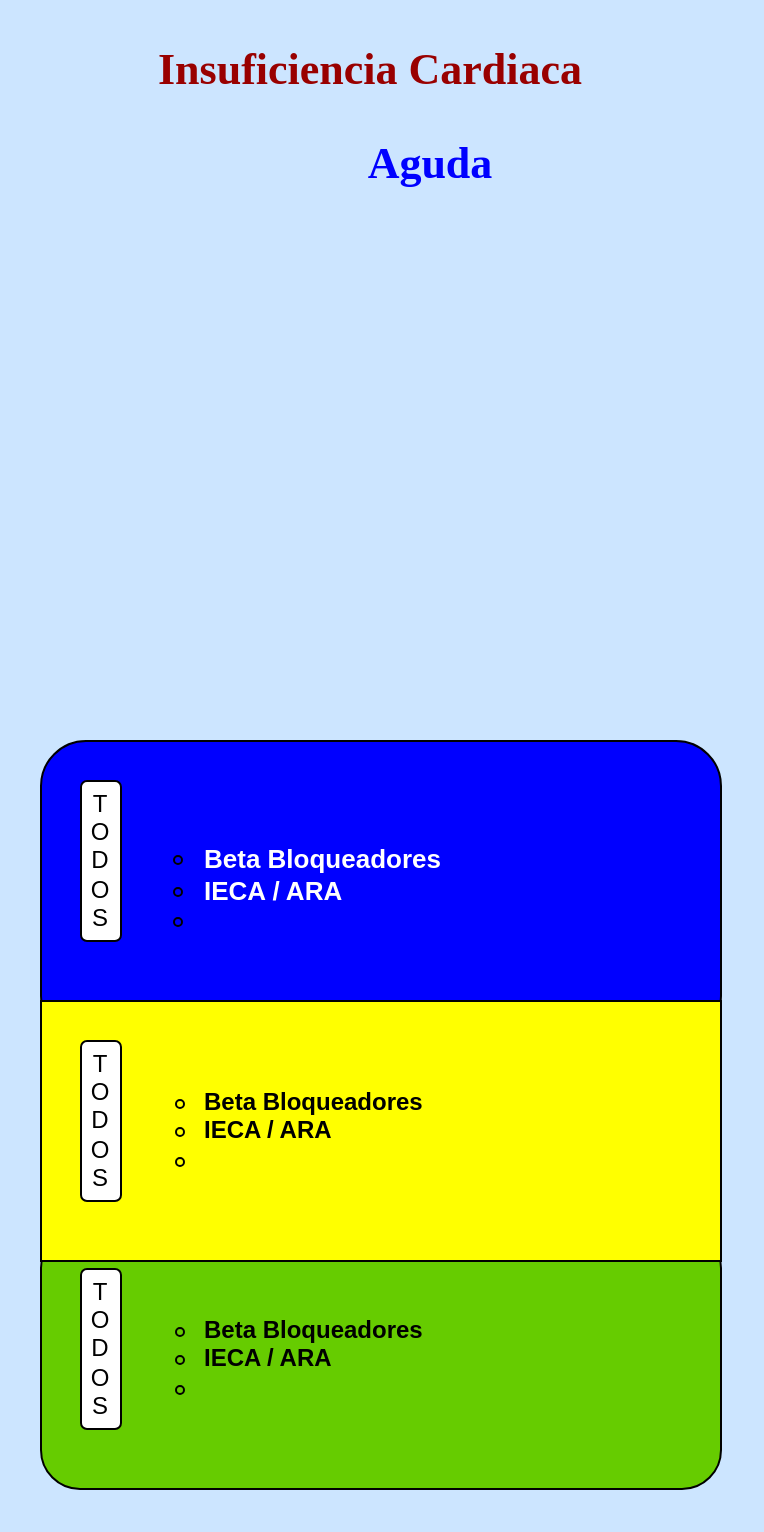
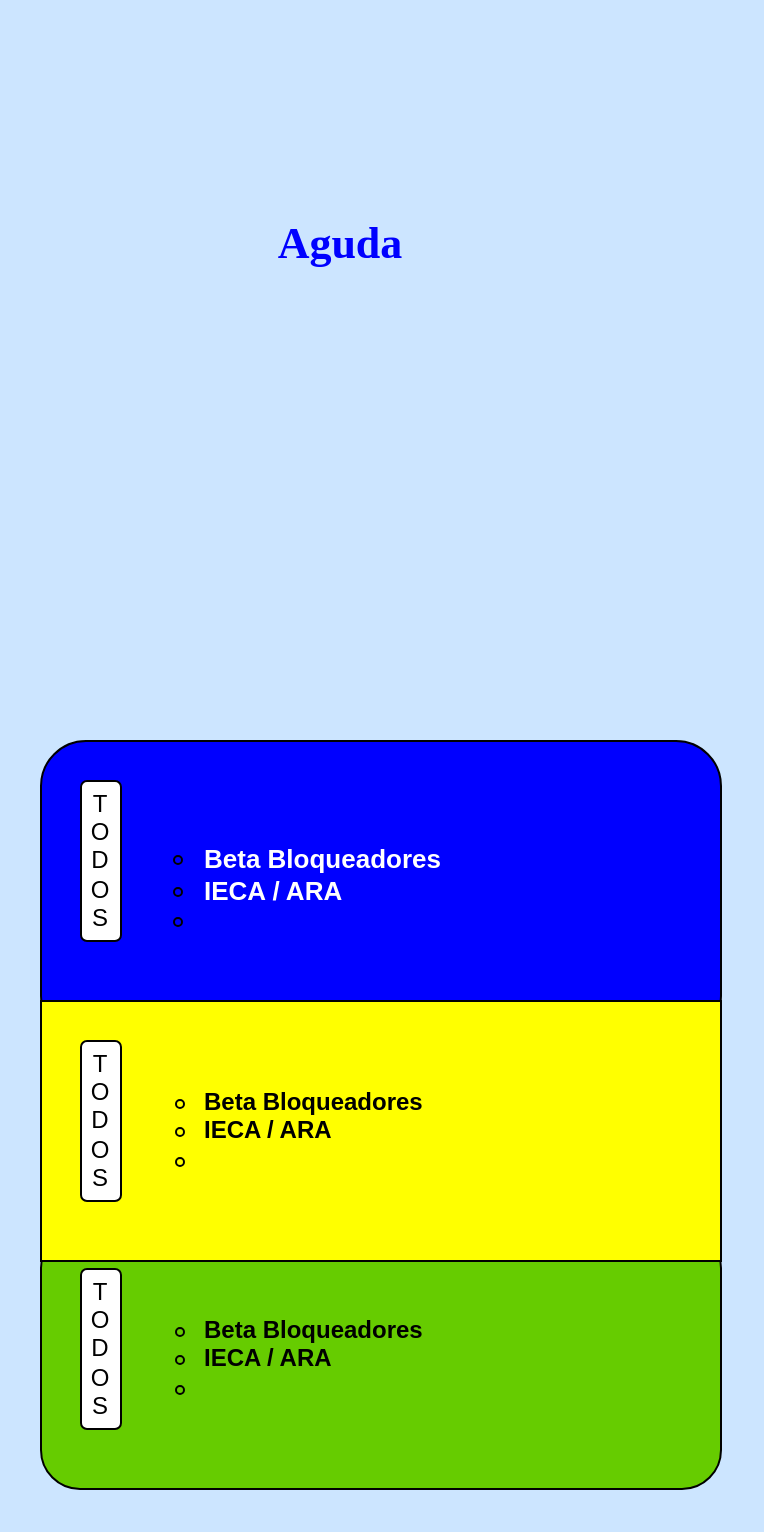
(371, 71) -> none
(431, 165) -> (341, 245)
